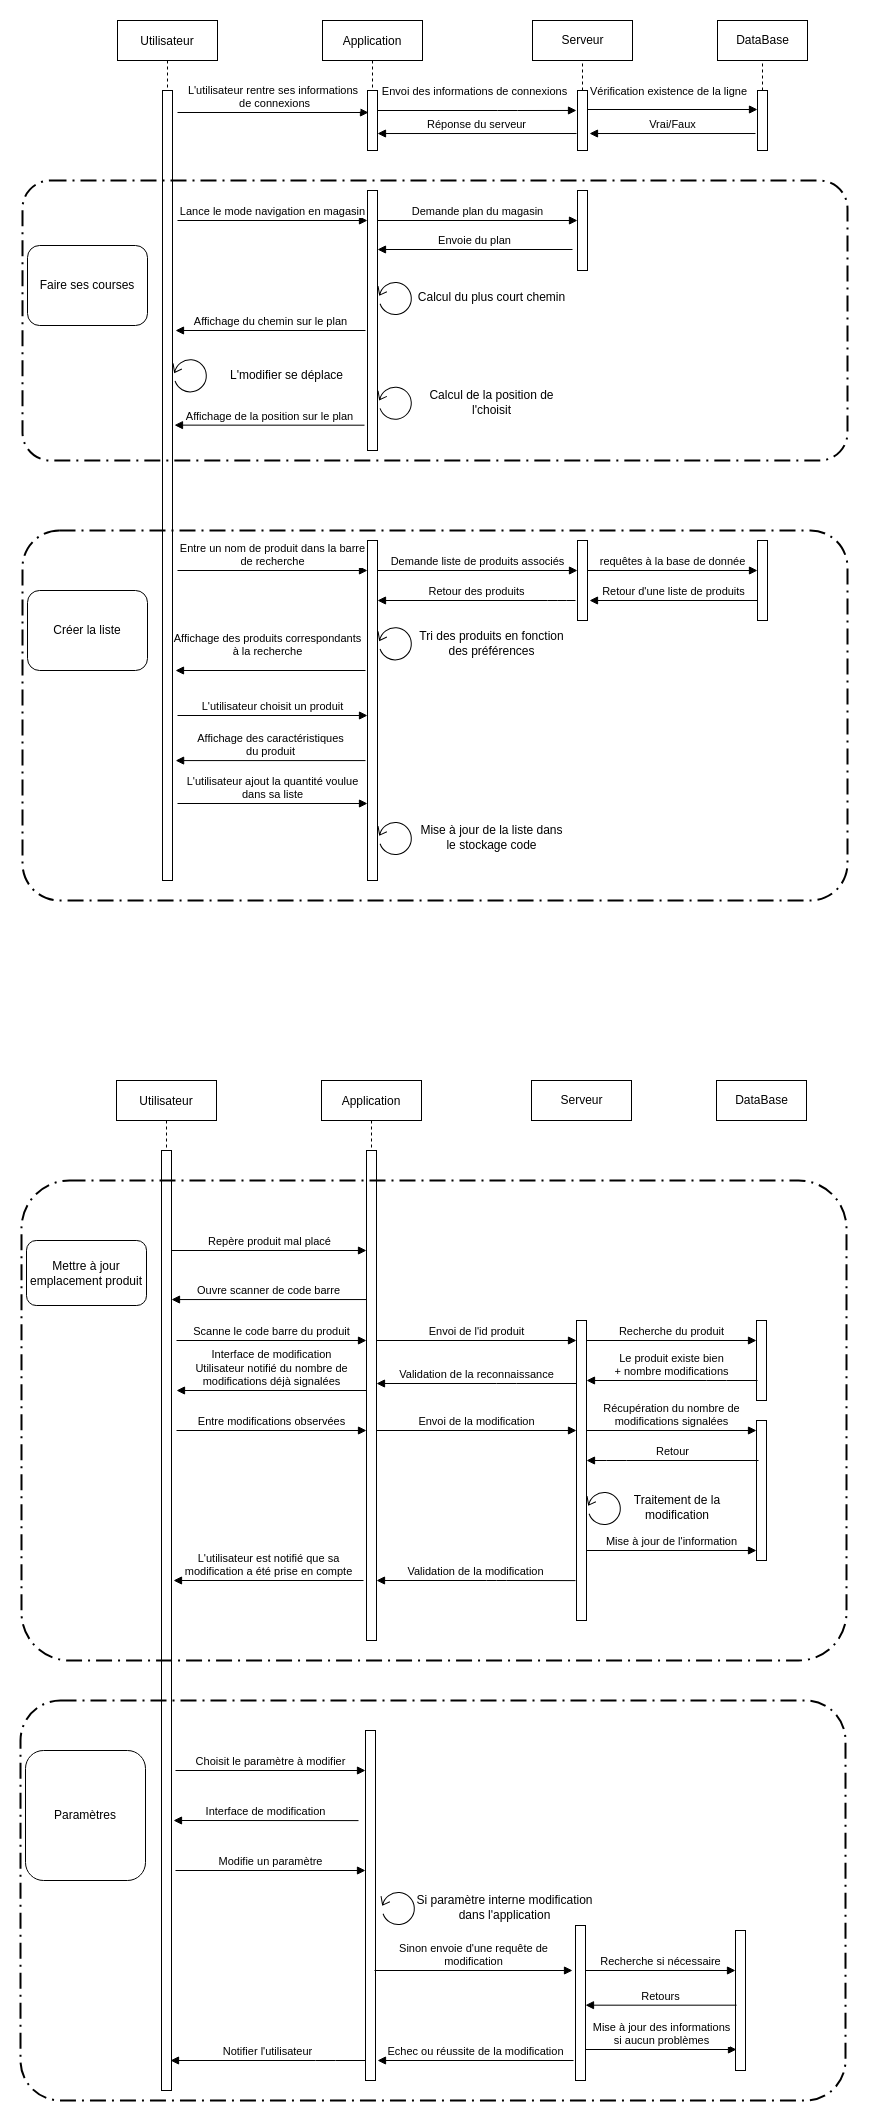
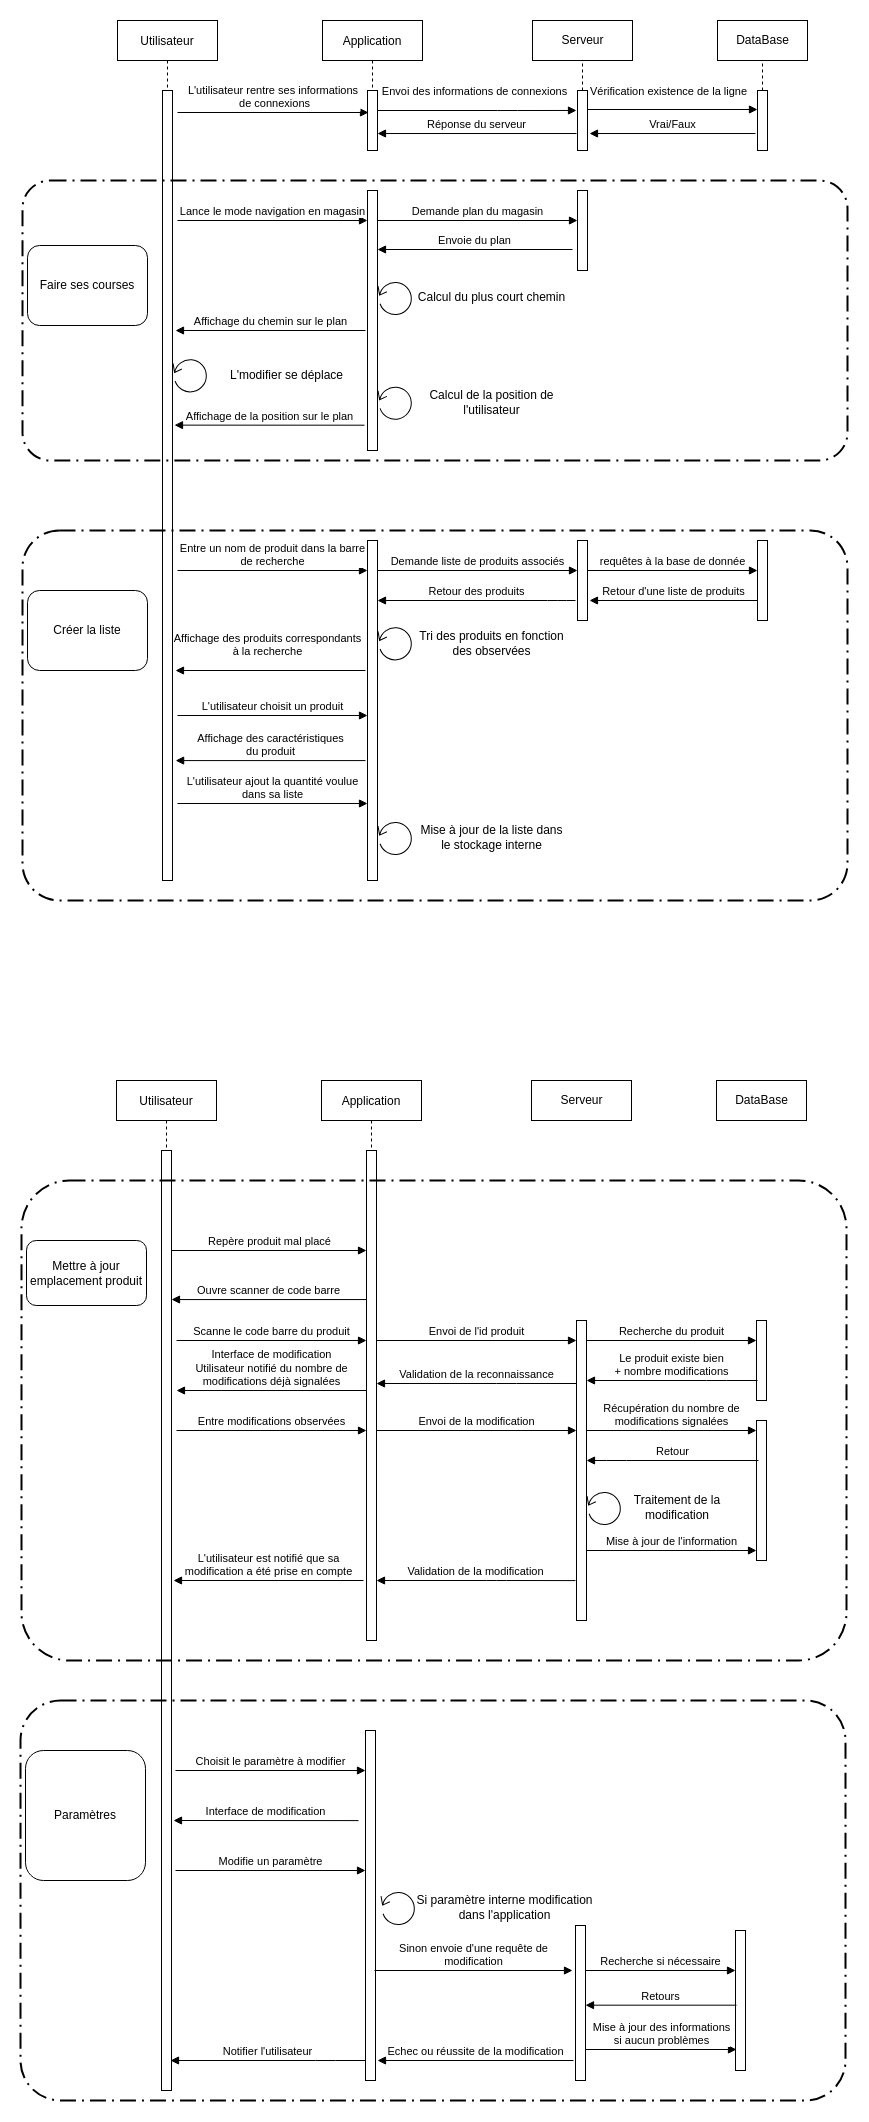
(492, 403) -> (492, 403)
(492, 644) -> (492, 644)
(492, 838) -> (492, 838)
